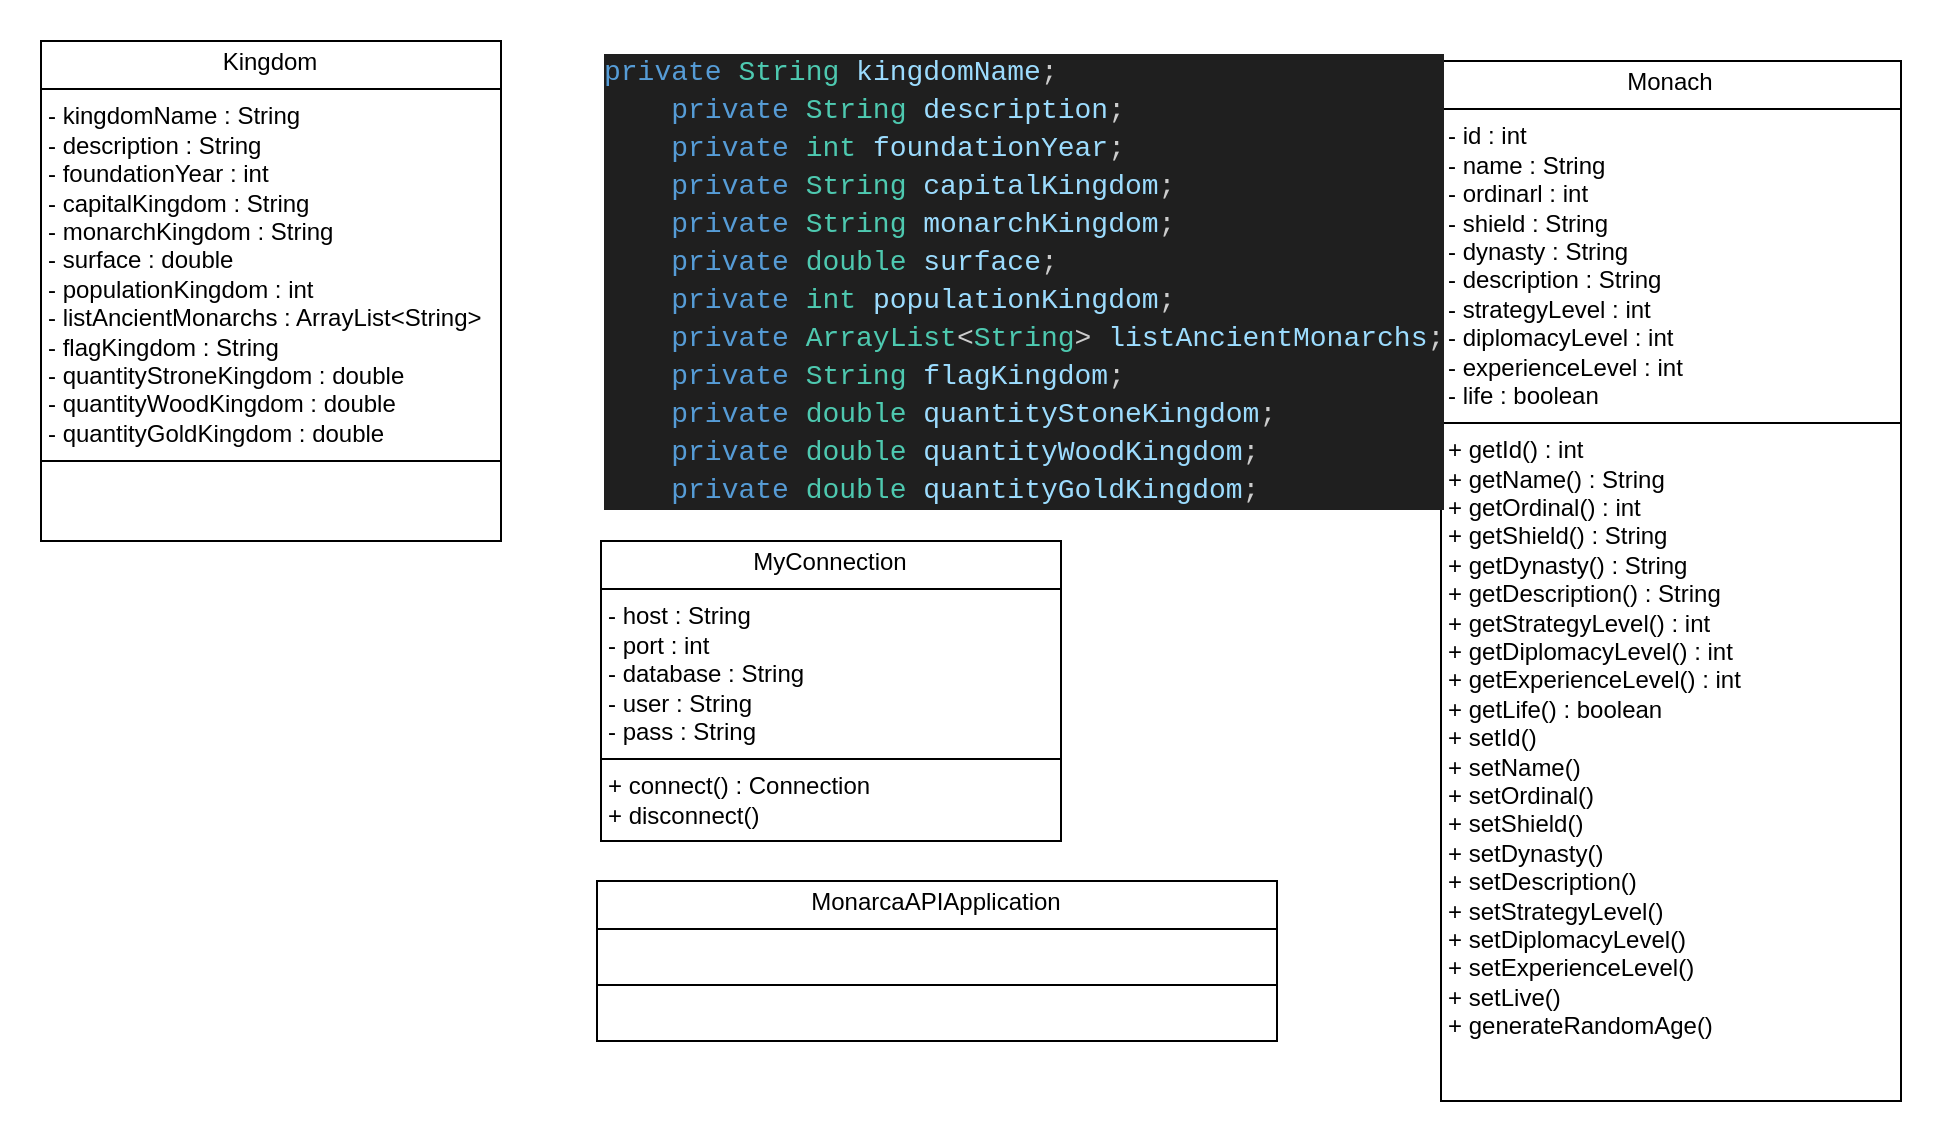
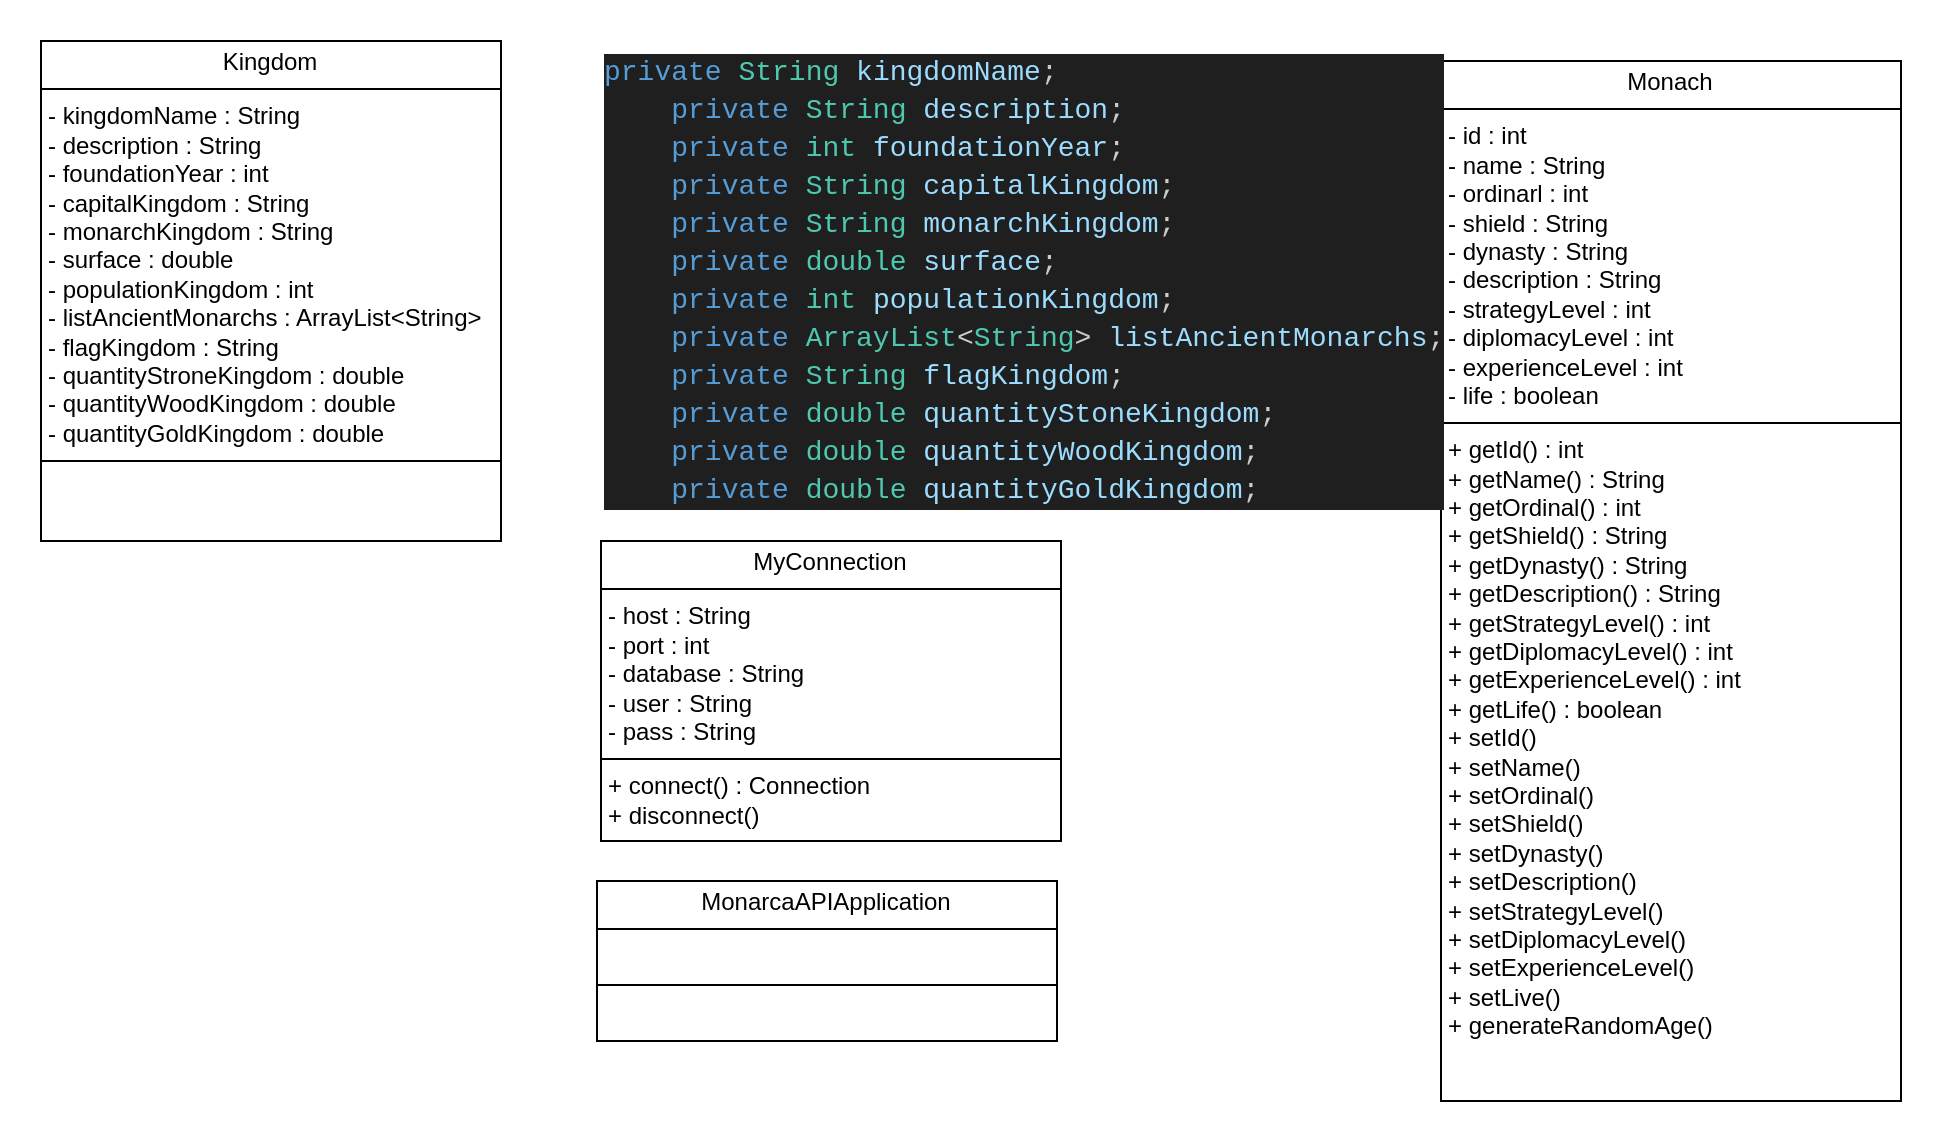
(937, 961) -> (827, 961)
